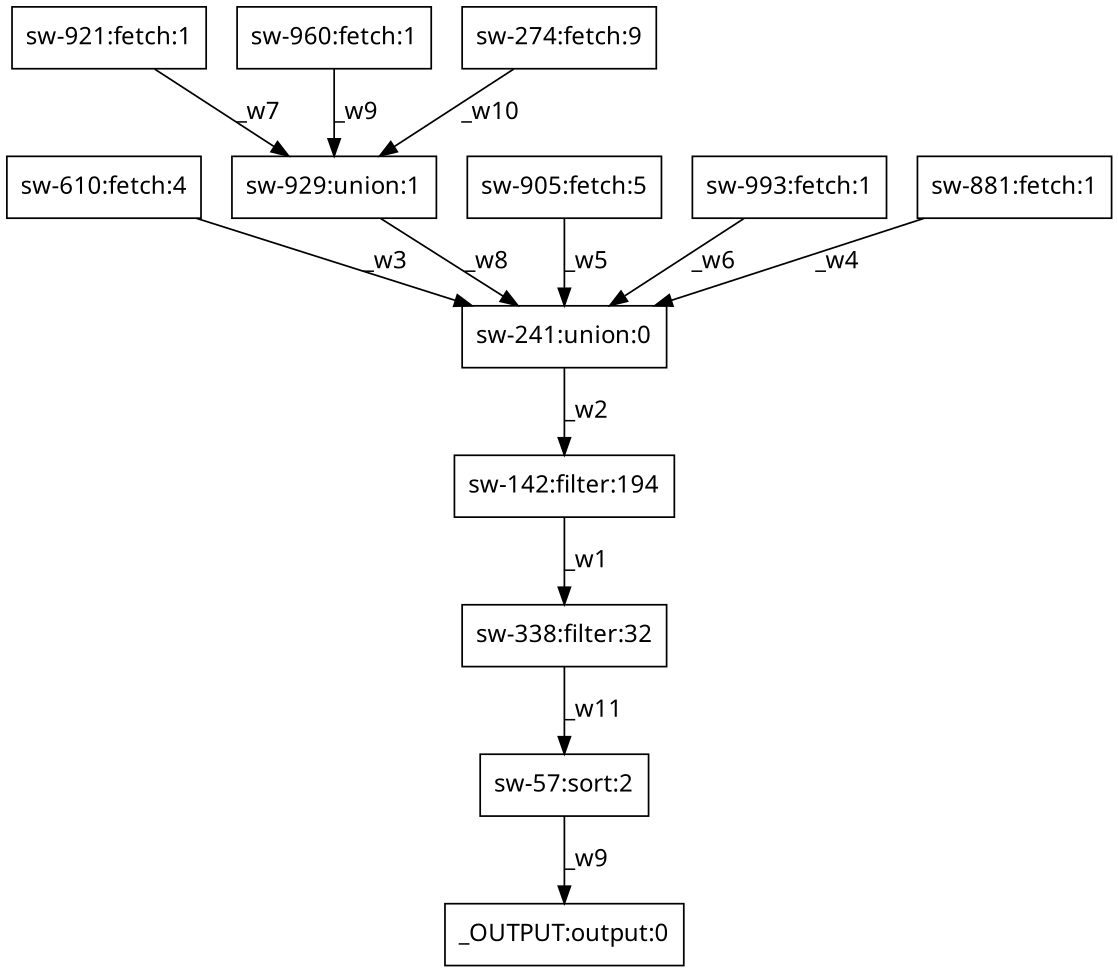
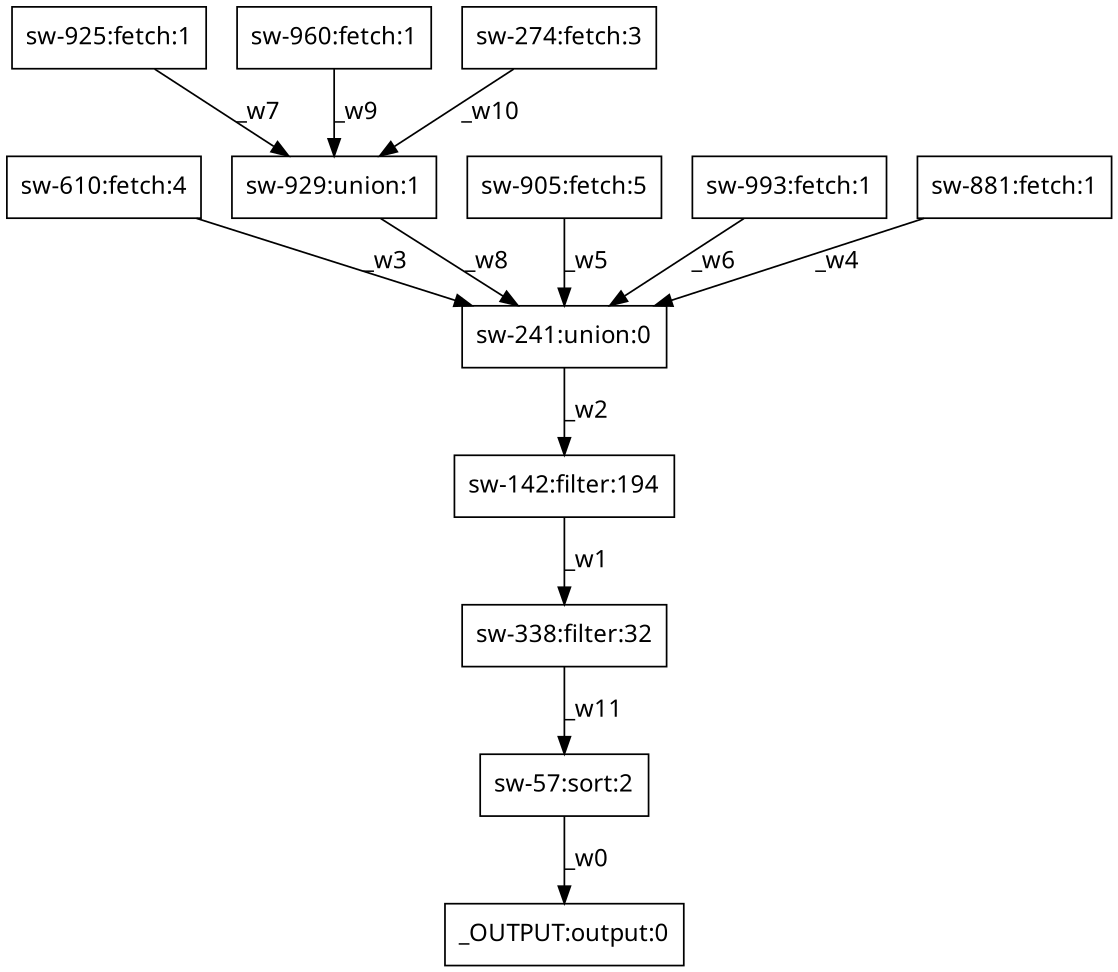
(109, 38) -> (109, 38)
(559, 38) -> (559, 38)
(587, 860) -> (587, 860)
